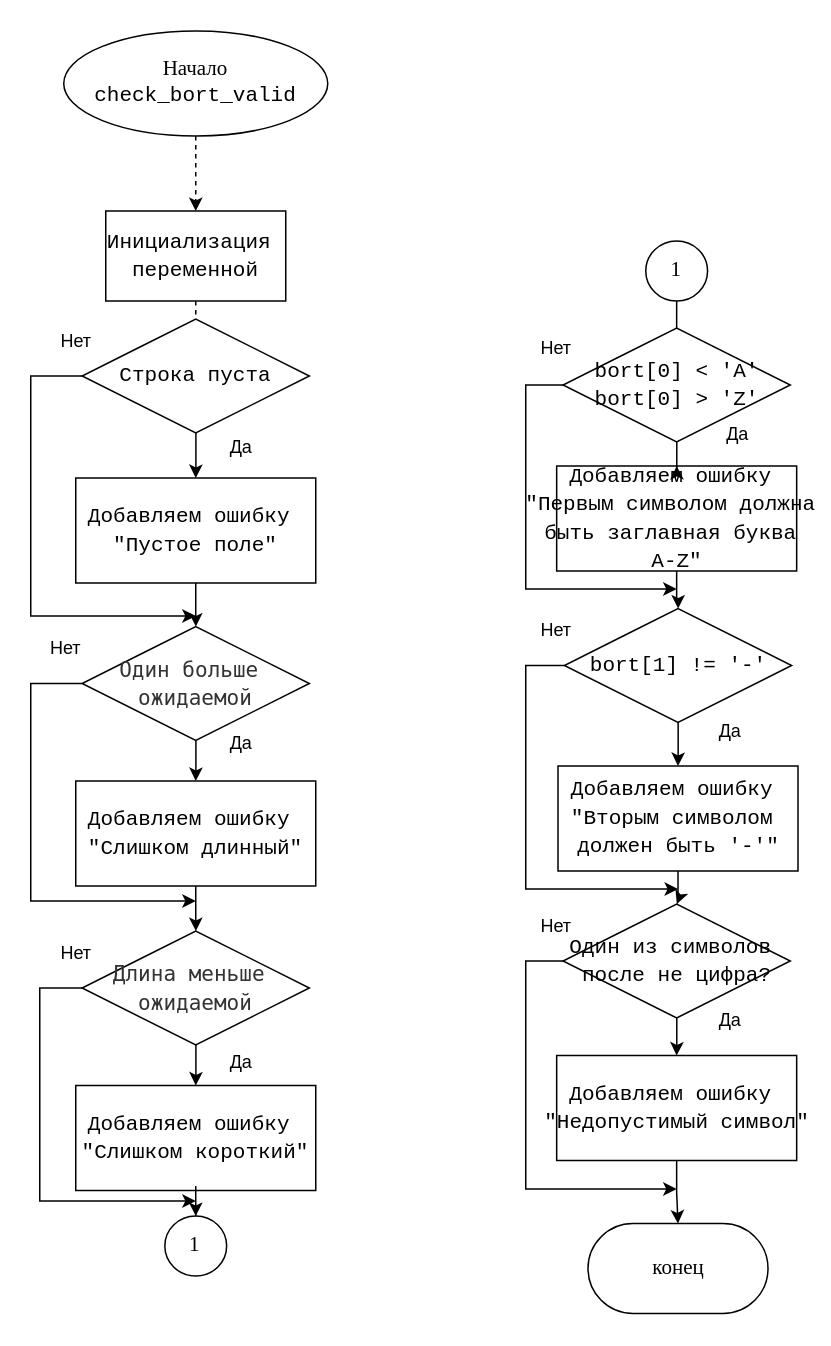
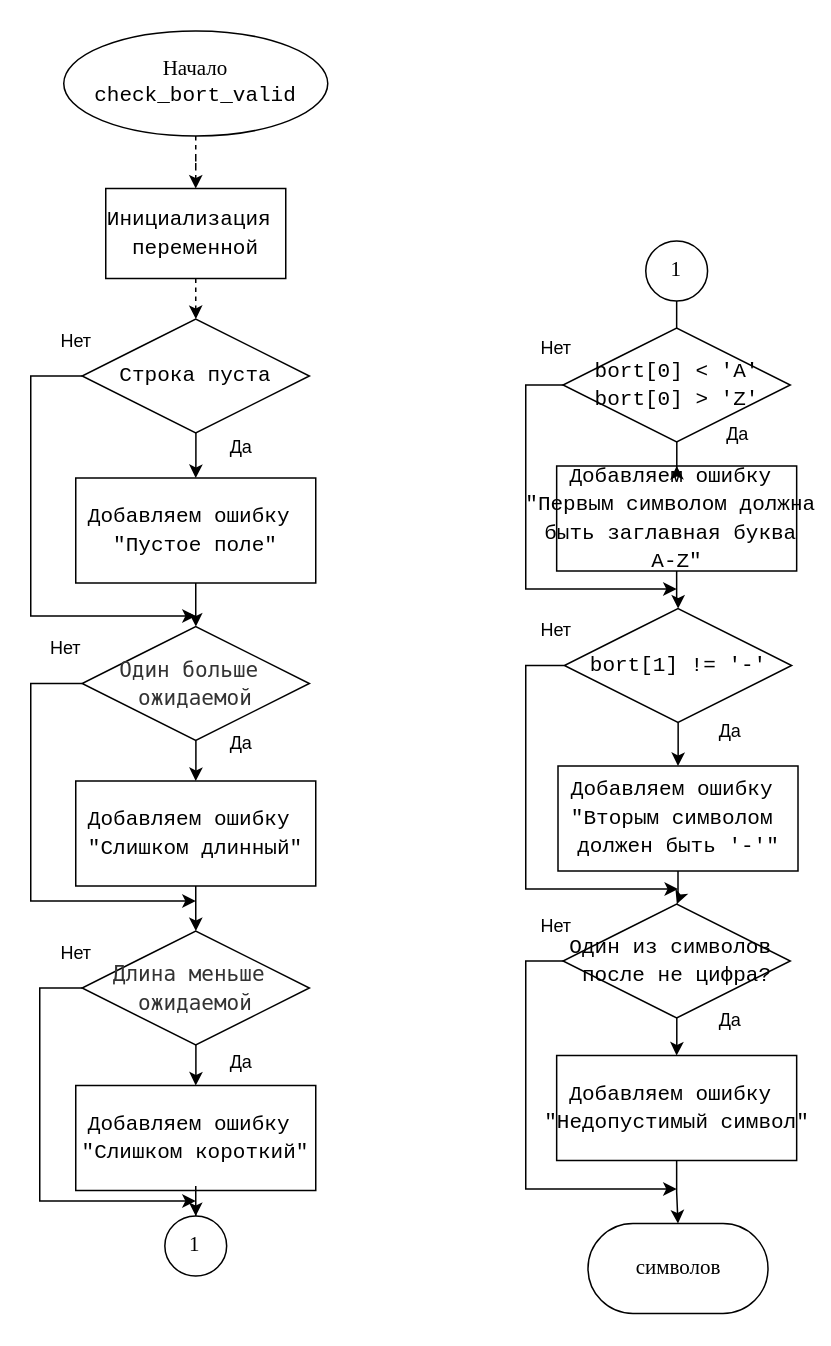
(196, 256) -> (196, 233)
(679, 1268) -> (679, 1268)
